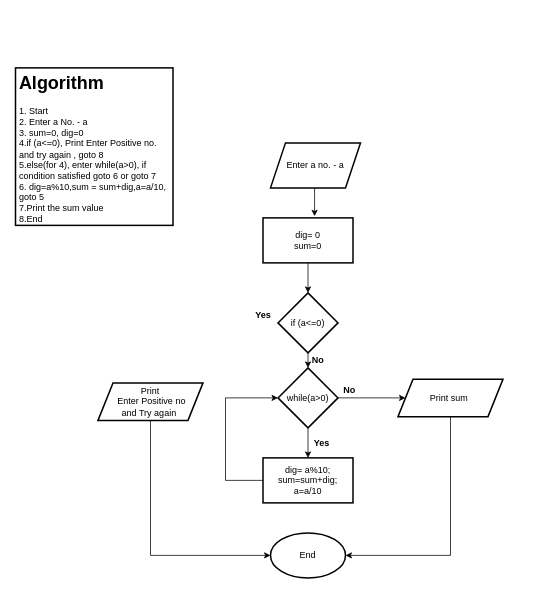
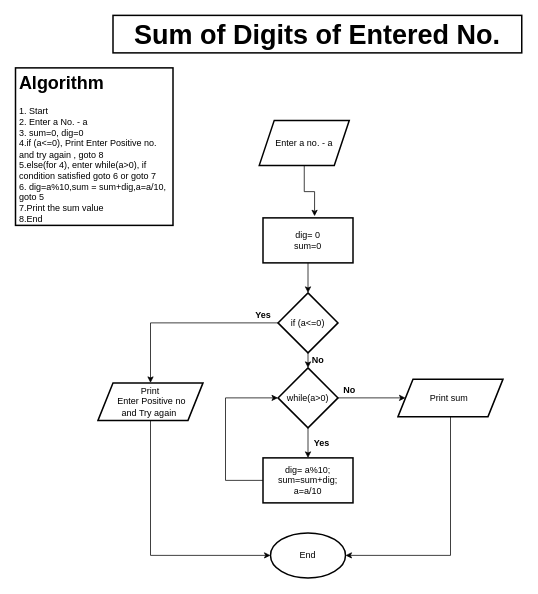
none -> (317, 34)
(315, 165) -> (304, 143)
none -> (150, 349)
